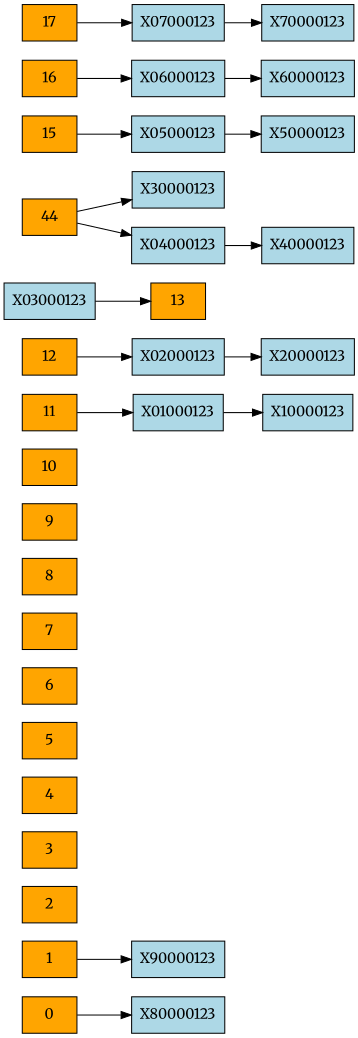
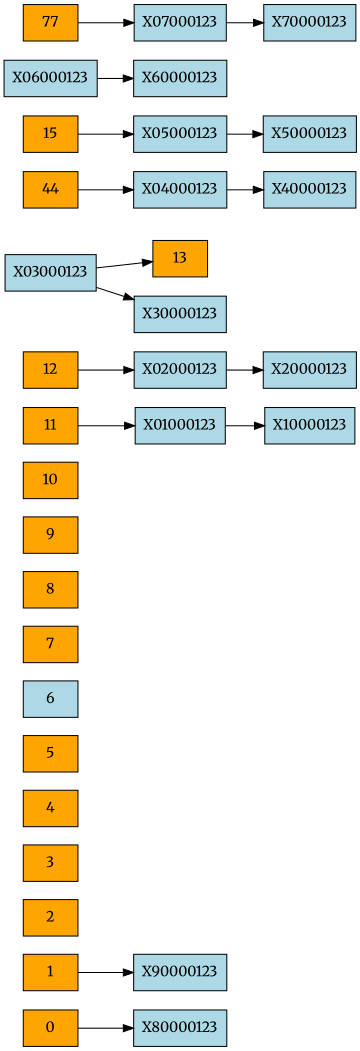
(50, 23) -> (51, 23)
(50, 78) -> none
(99, 207) -> (110, 292)
(50, 686) -> (51, 699)
